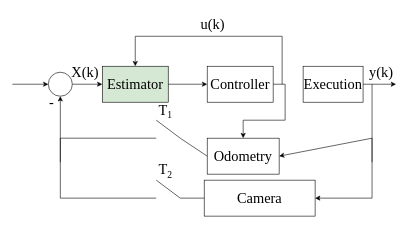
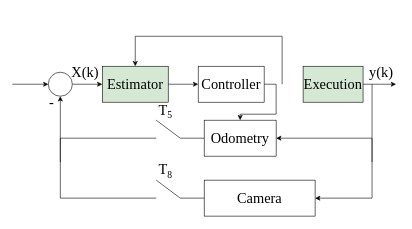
(213, 24) -> none
(240, 84) -> (231, 84)
(333, 84) -> (333, 84)
(166, 111) -> (166, 111)
(243, 156) -> (240, 138)
(166, 171) -> (166, 171)
